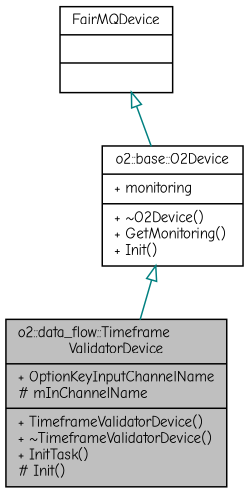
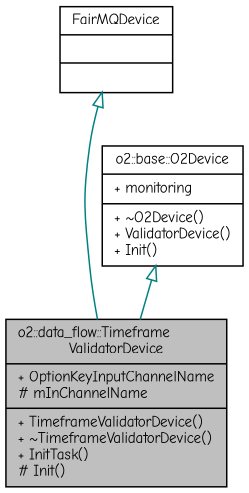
(144, 127) -> (85, 213)
(170, 234) -> (173, 234)
